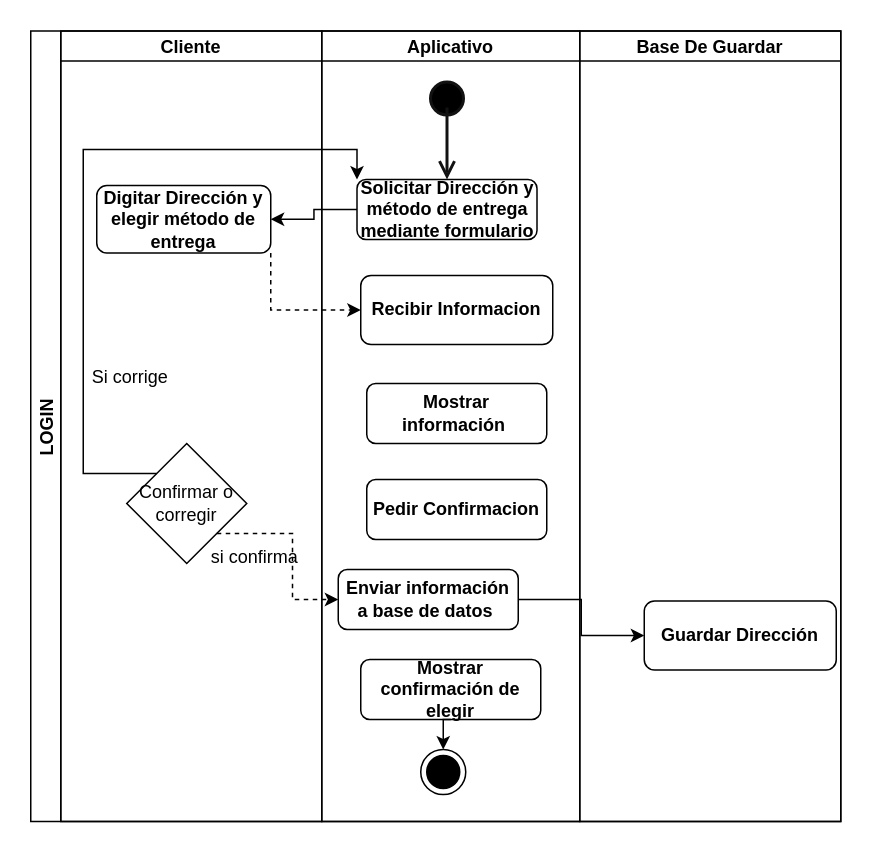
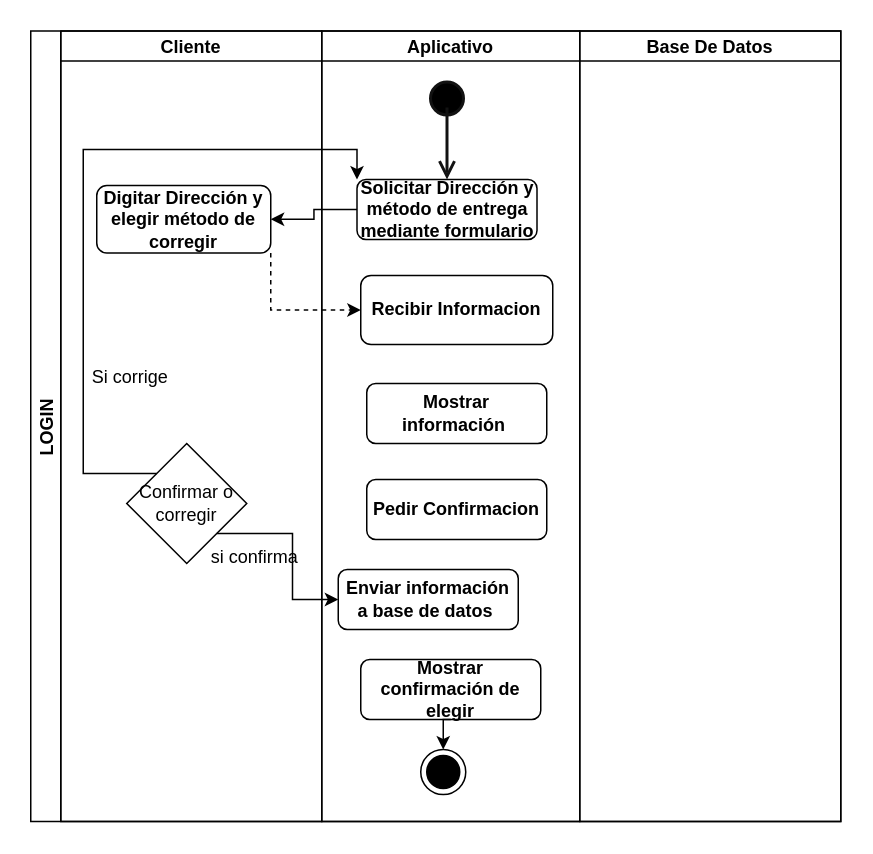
(710, 47) -> (710, 47)
(184, 220) -> (184, 220)
(293, 547) -> (293, 547)
(581, 612) -> none
(740, 635) -> none
